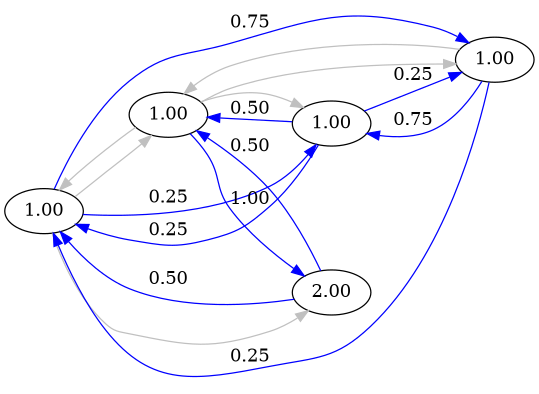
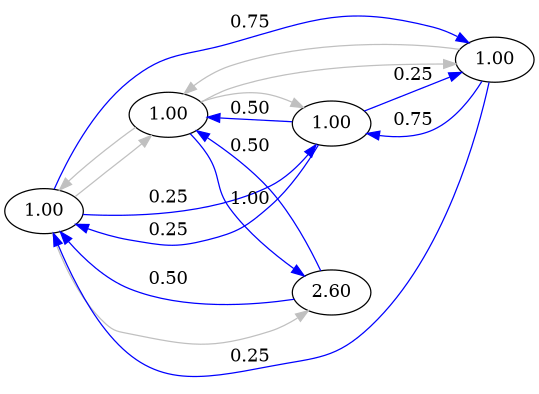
(332, 292) -> (332, 292)
